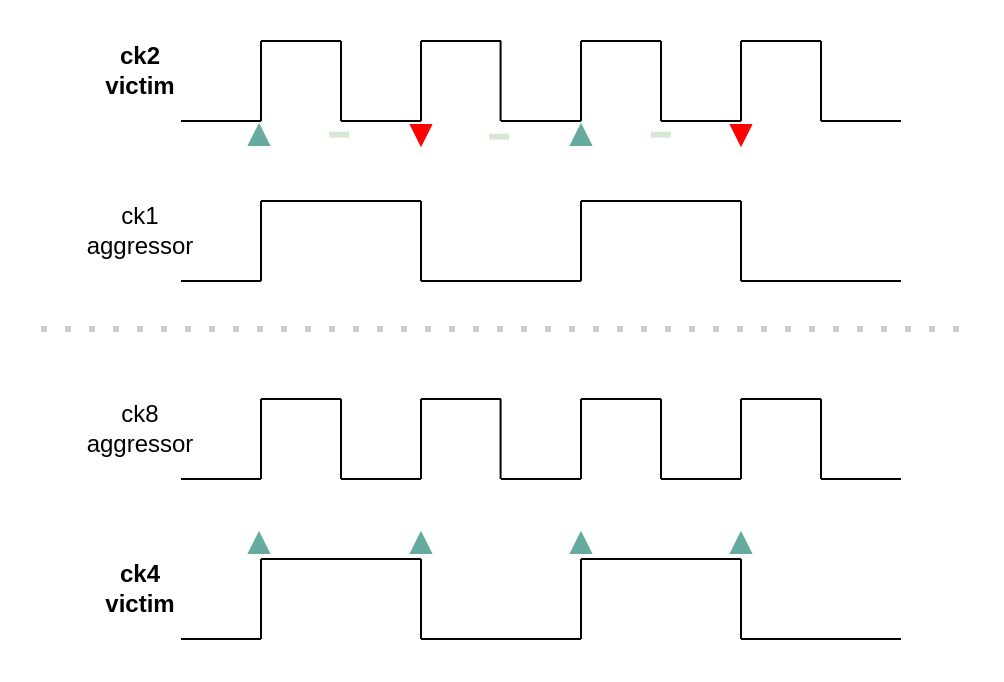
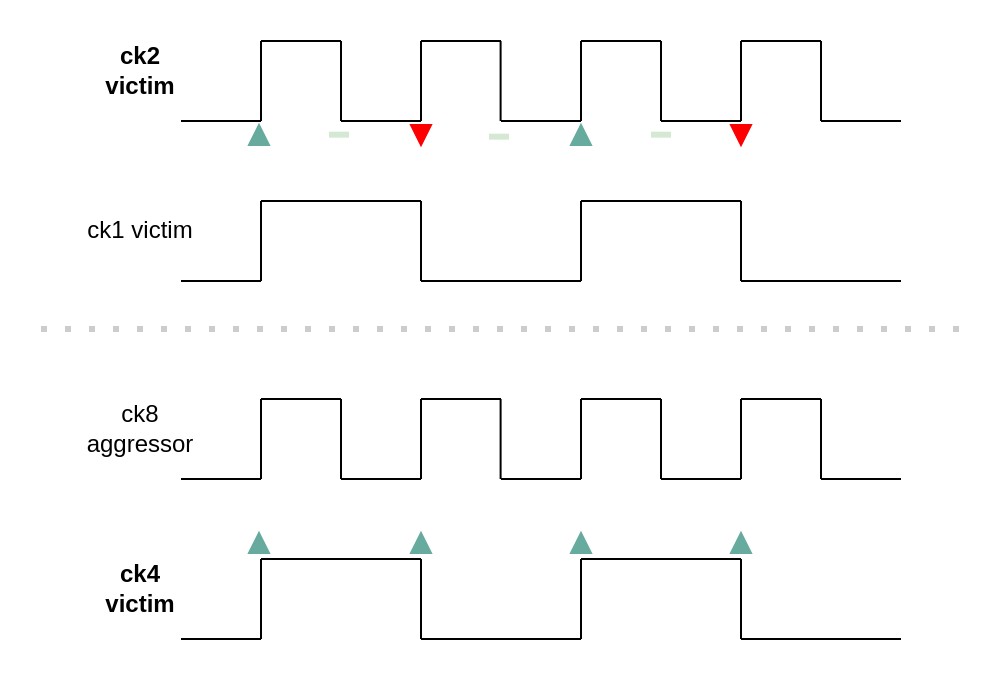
(141, 231) -> (141, 231)
